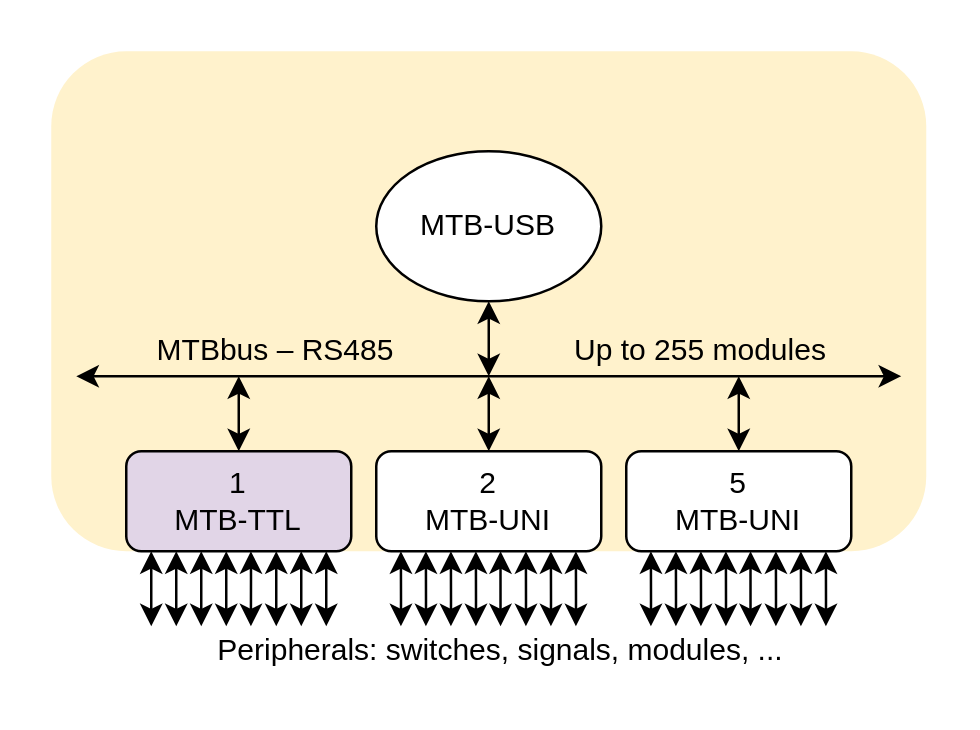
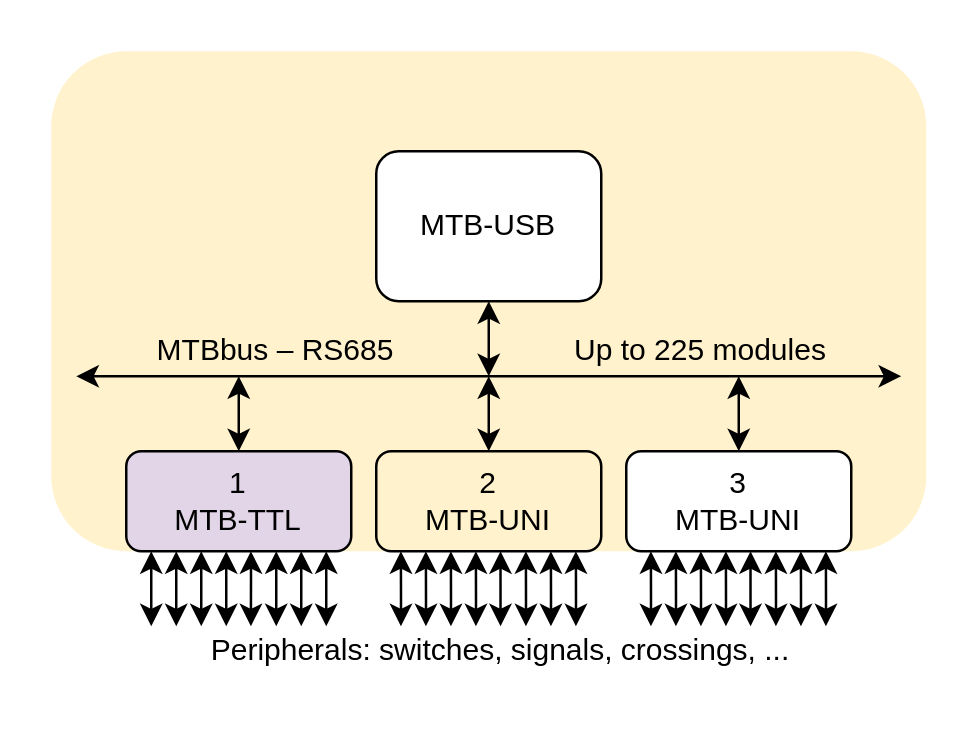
(489, 226) -> (489, 226)
(276, 351) -> (276, 351)
(701, 351) -> (701, 351)
(489, 501) -> (489, 501)
(739, 501) -> (739, 501)
(501, 651) -> (501, 651)
